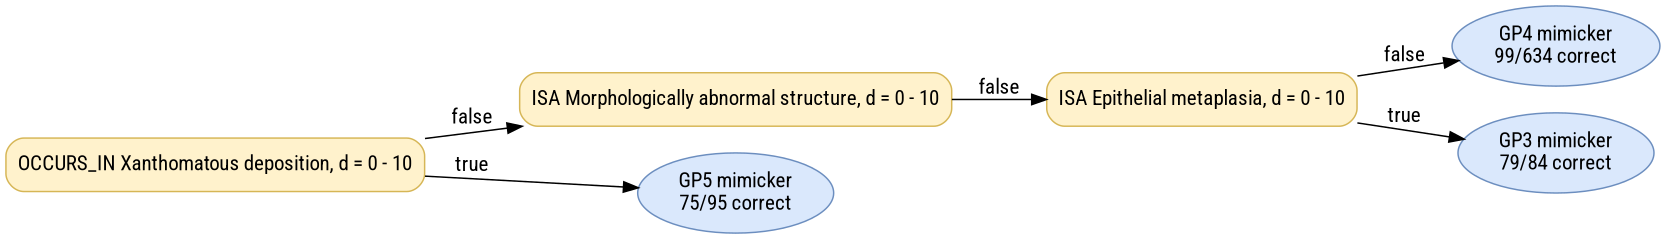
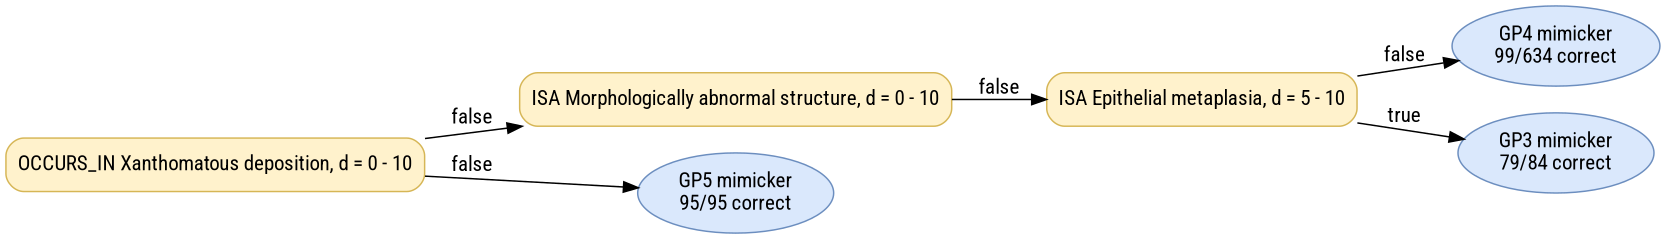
(1202, 99) -> (1202, 99)
(472, 166) -> (472, 166)
(736, 203) -> (736, 203)
